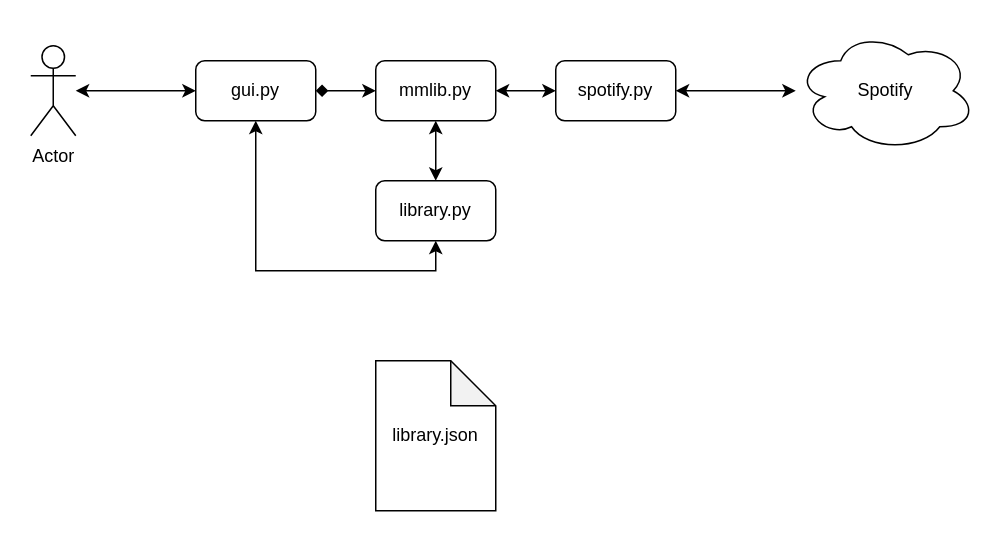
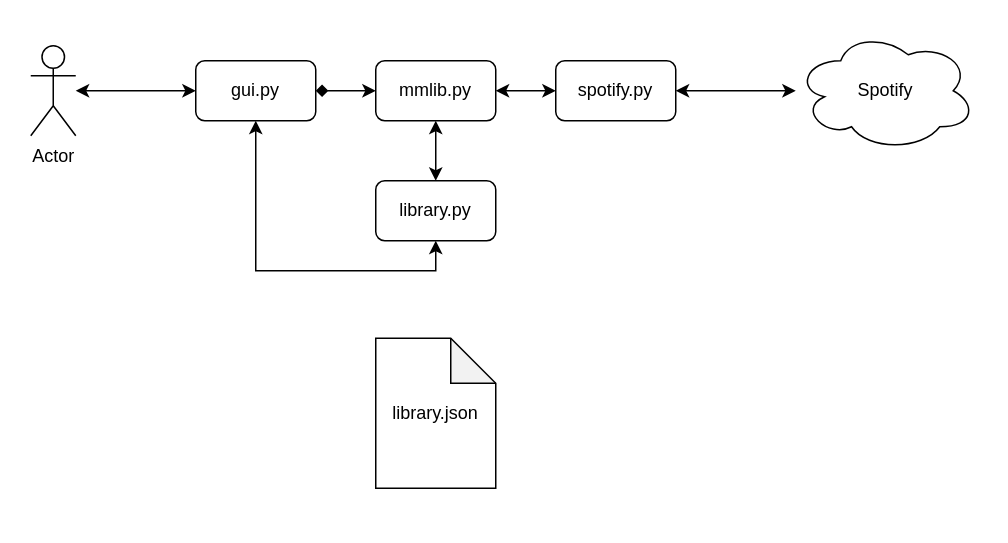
(436, 436) -> (436, 413)
